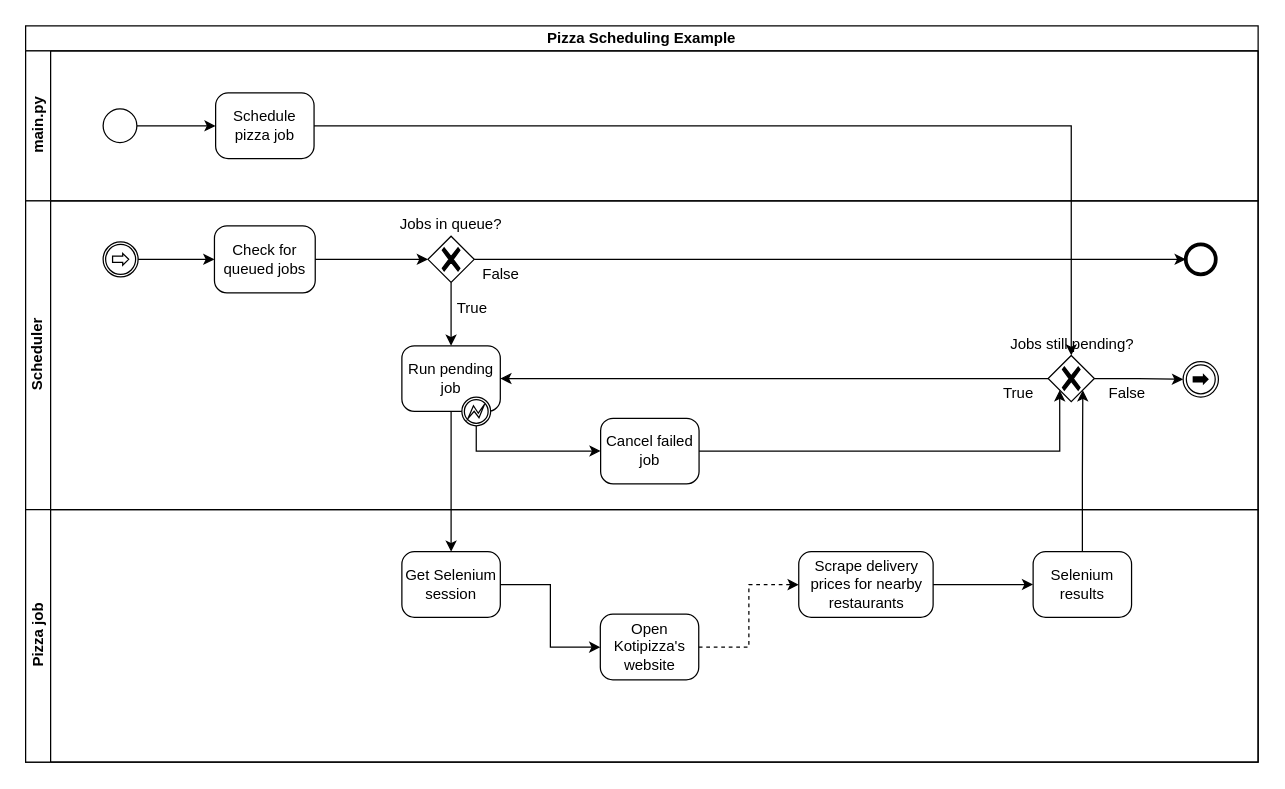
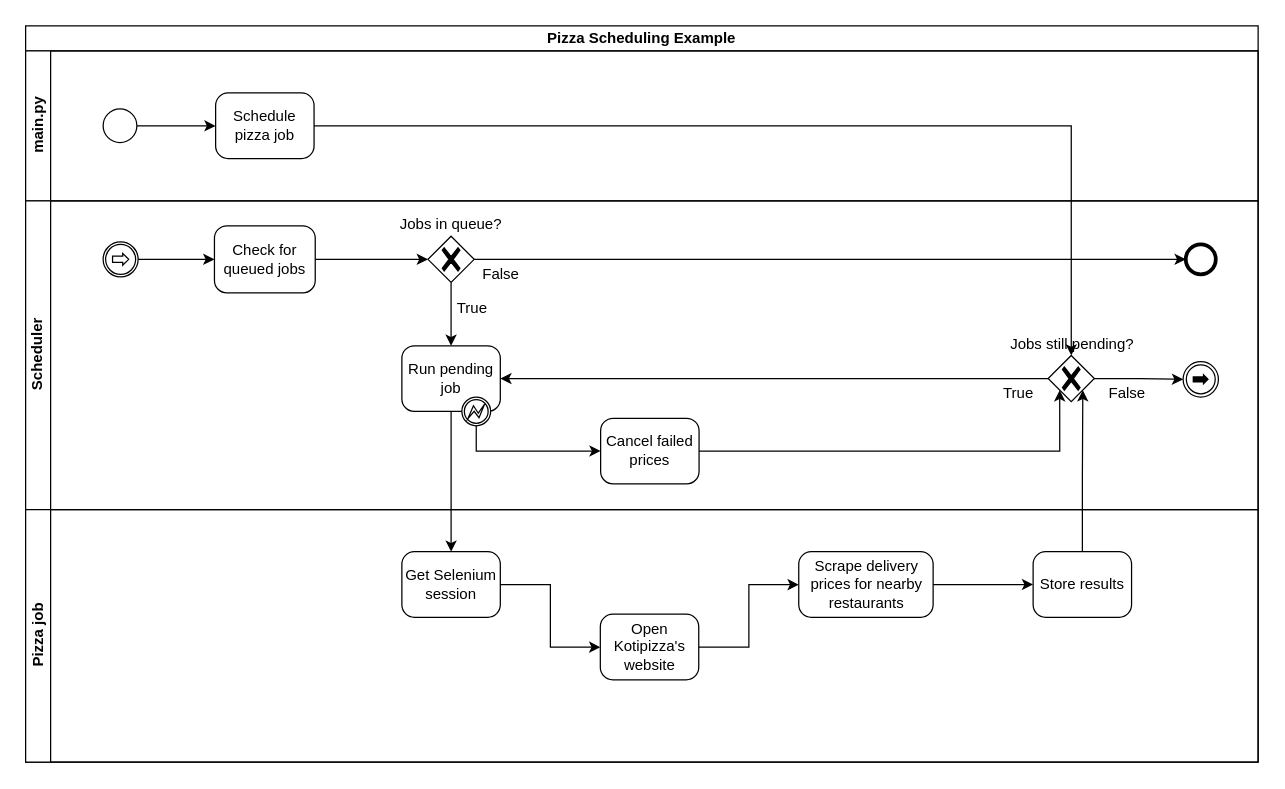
(650, 451) -> (650, 451)
(1083, 584) -> (1083, 584)
(749, 622) -> (749, 622)
